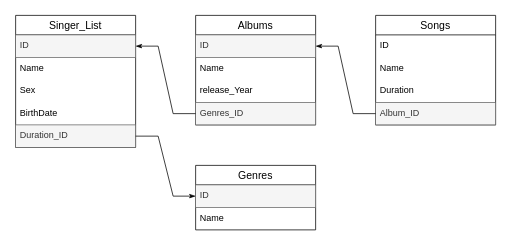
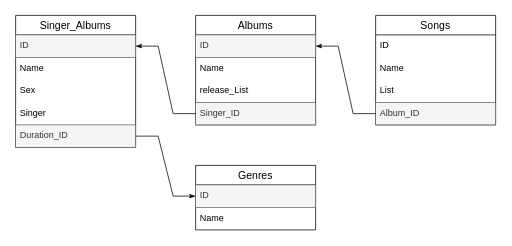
(75, 26) -> (75, 26)
(229, 90) -> (227, 90)
(398, 90) -> (388, 90)
(41, 113) -> (33, 113)
(222, 113) -> (221, 113)
